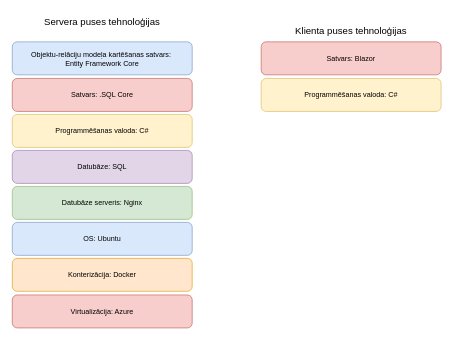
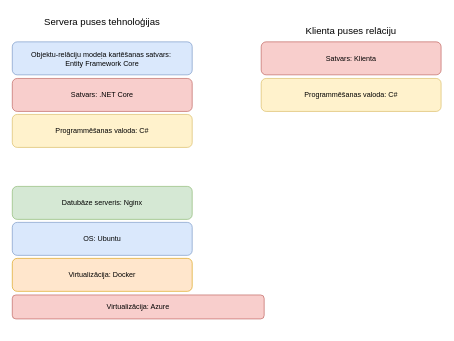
(351, 30) -> (351, 30)
(351, 59) -> (351, 59)
(102, 95) -> (102, 95)
(102, 167) -> none
(102, 275) -> (102, 275)
(102, 311) -> (138, 307)
